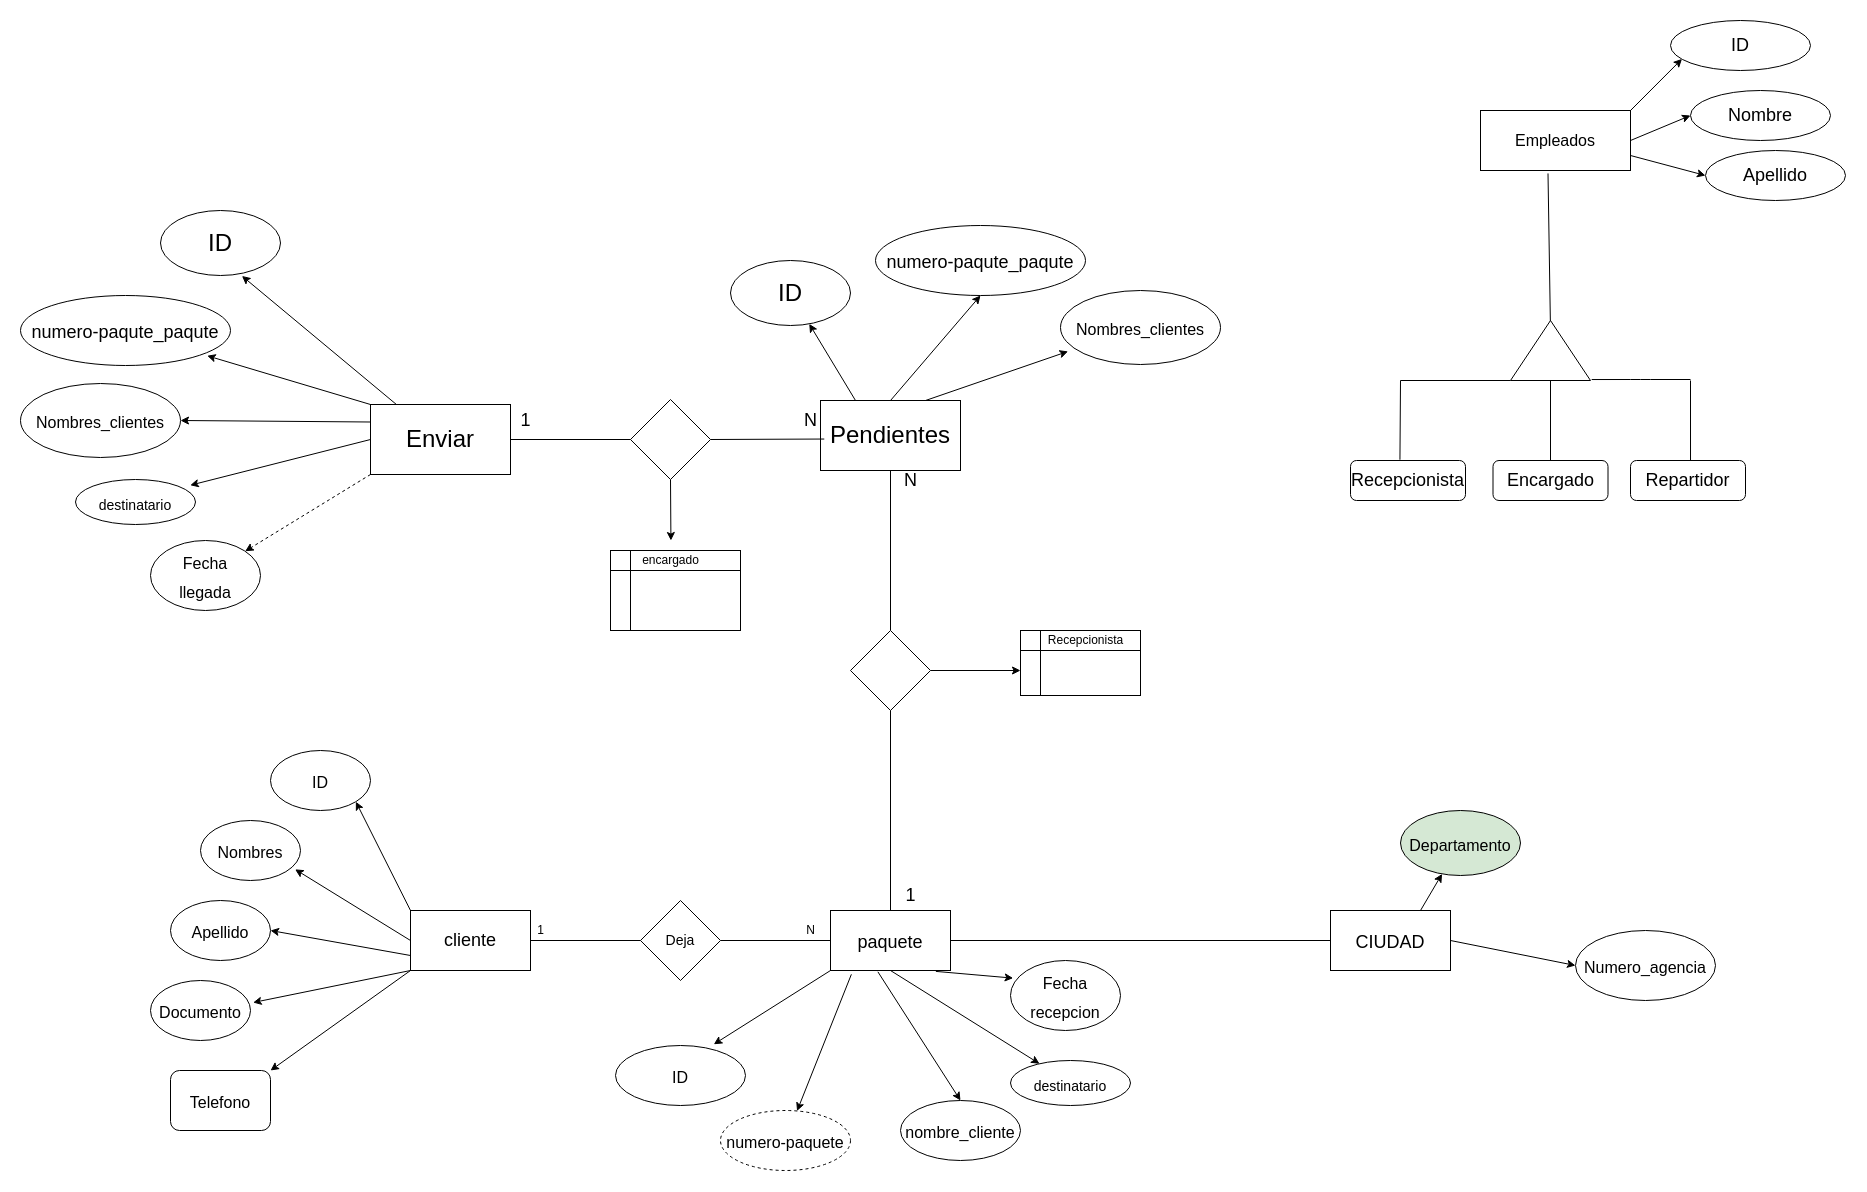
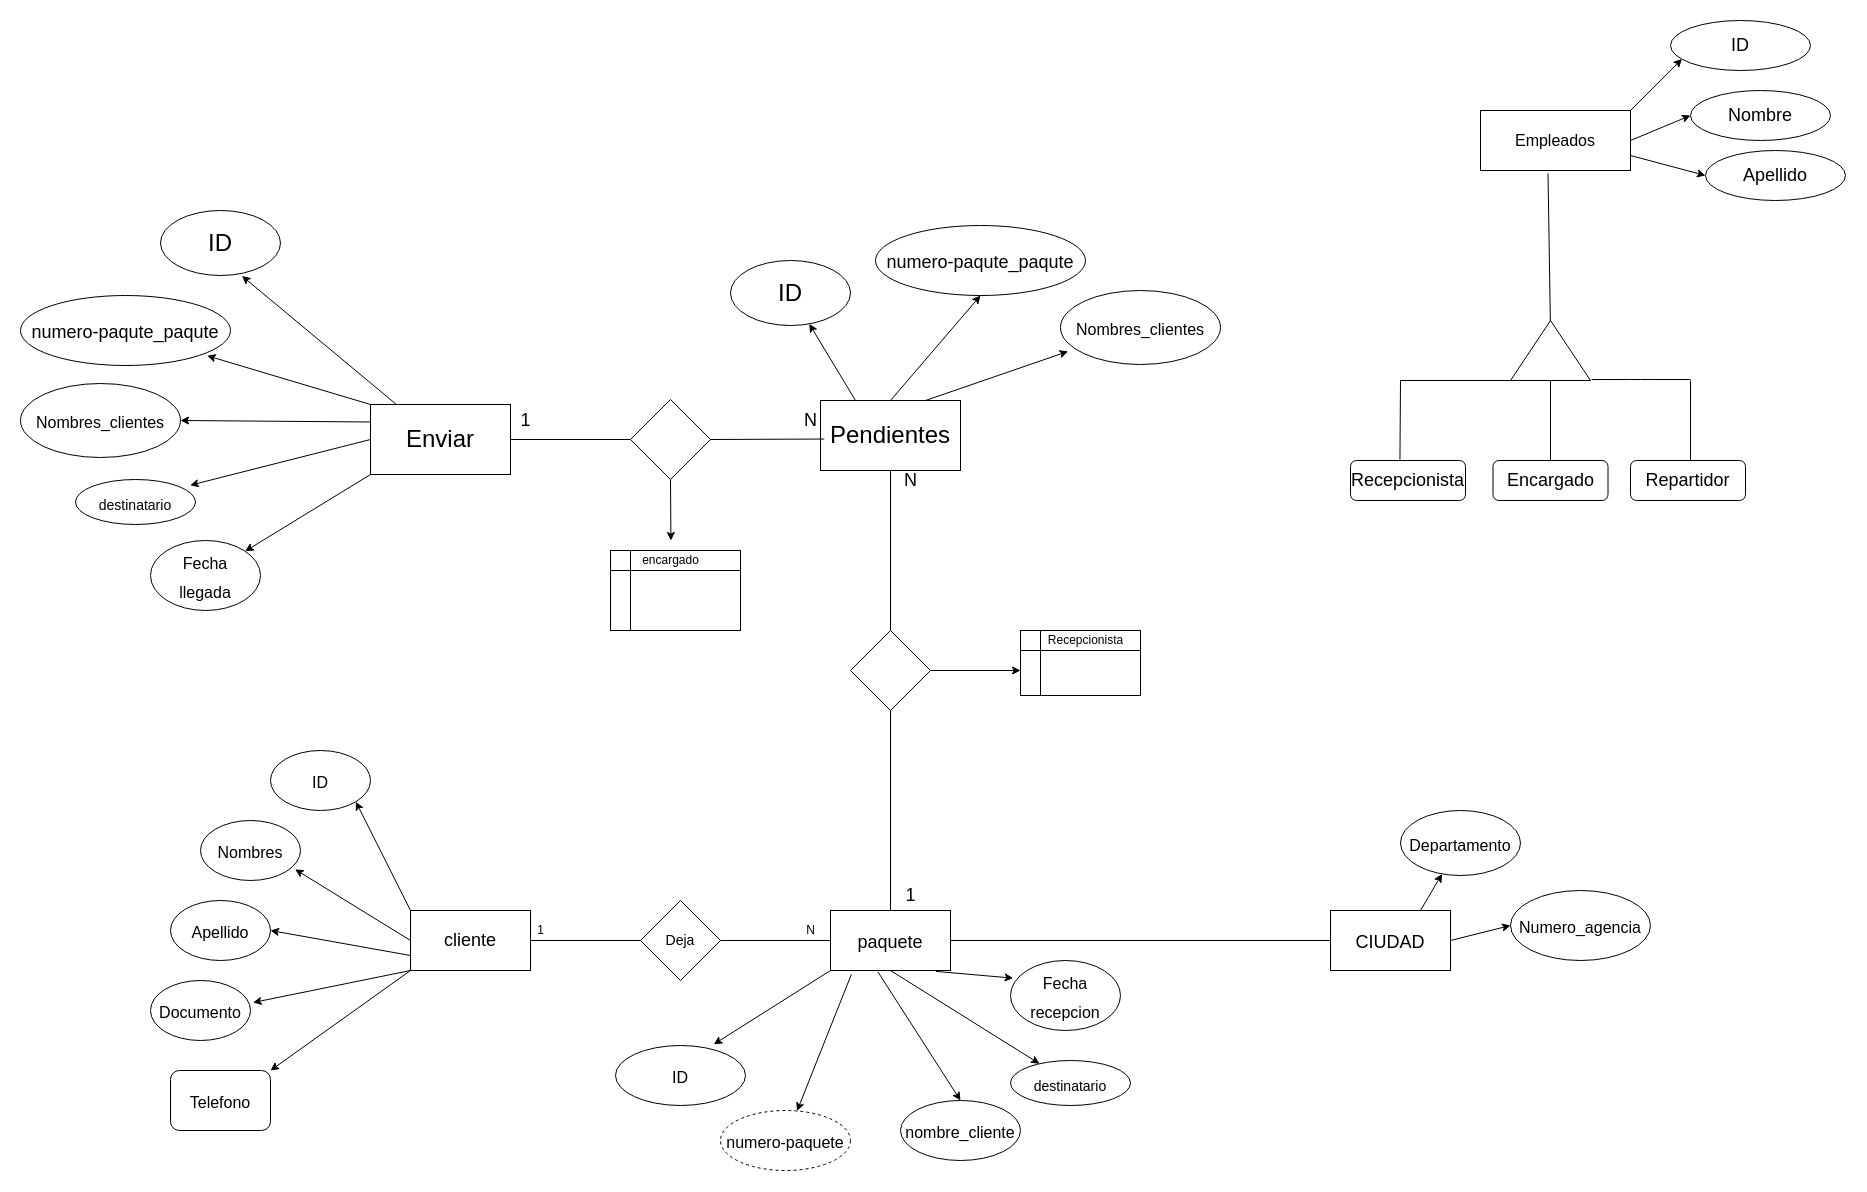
(310, 512) -> (310, 512)
(1461, 843) -> (1461, 843)
(1646, 966) -> (1581, 926)
